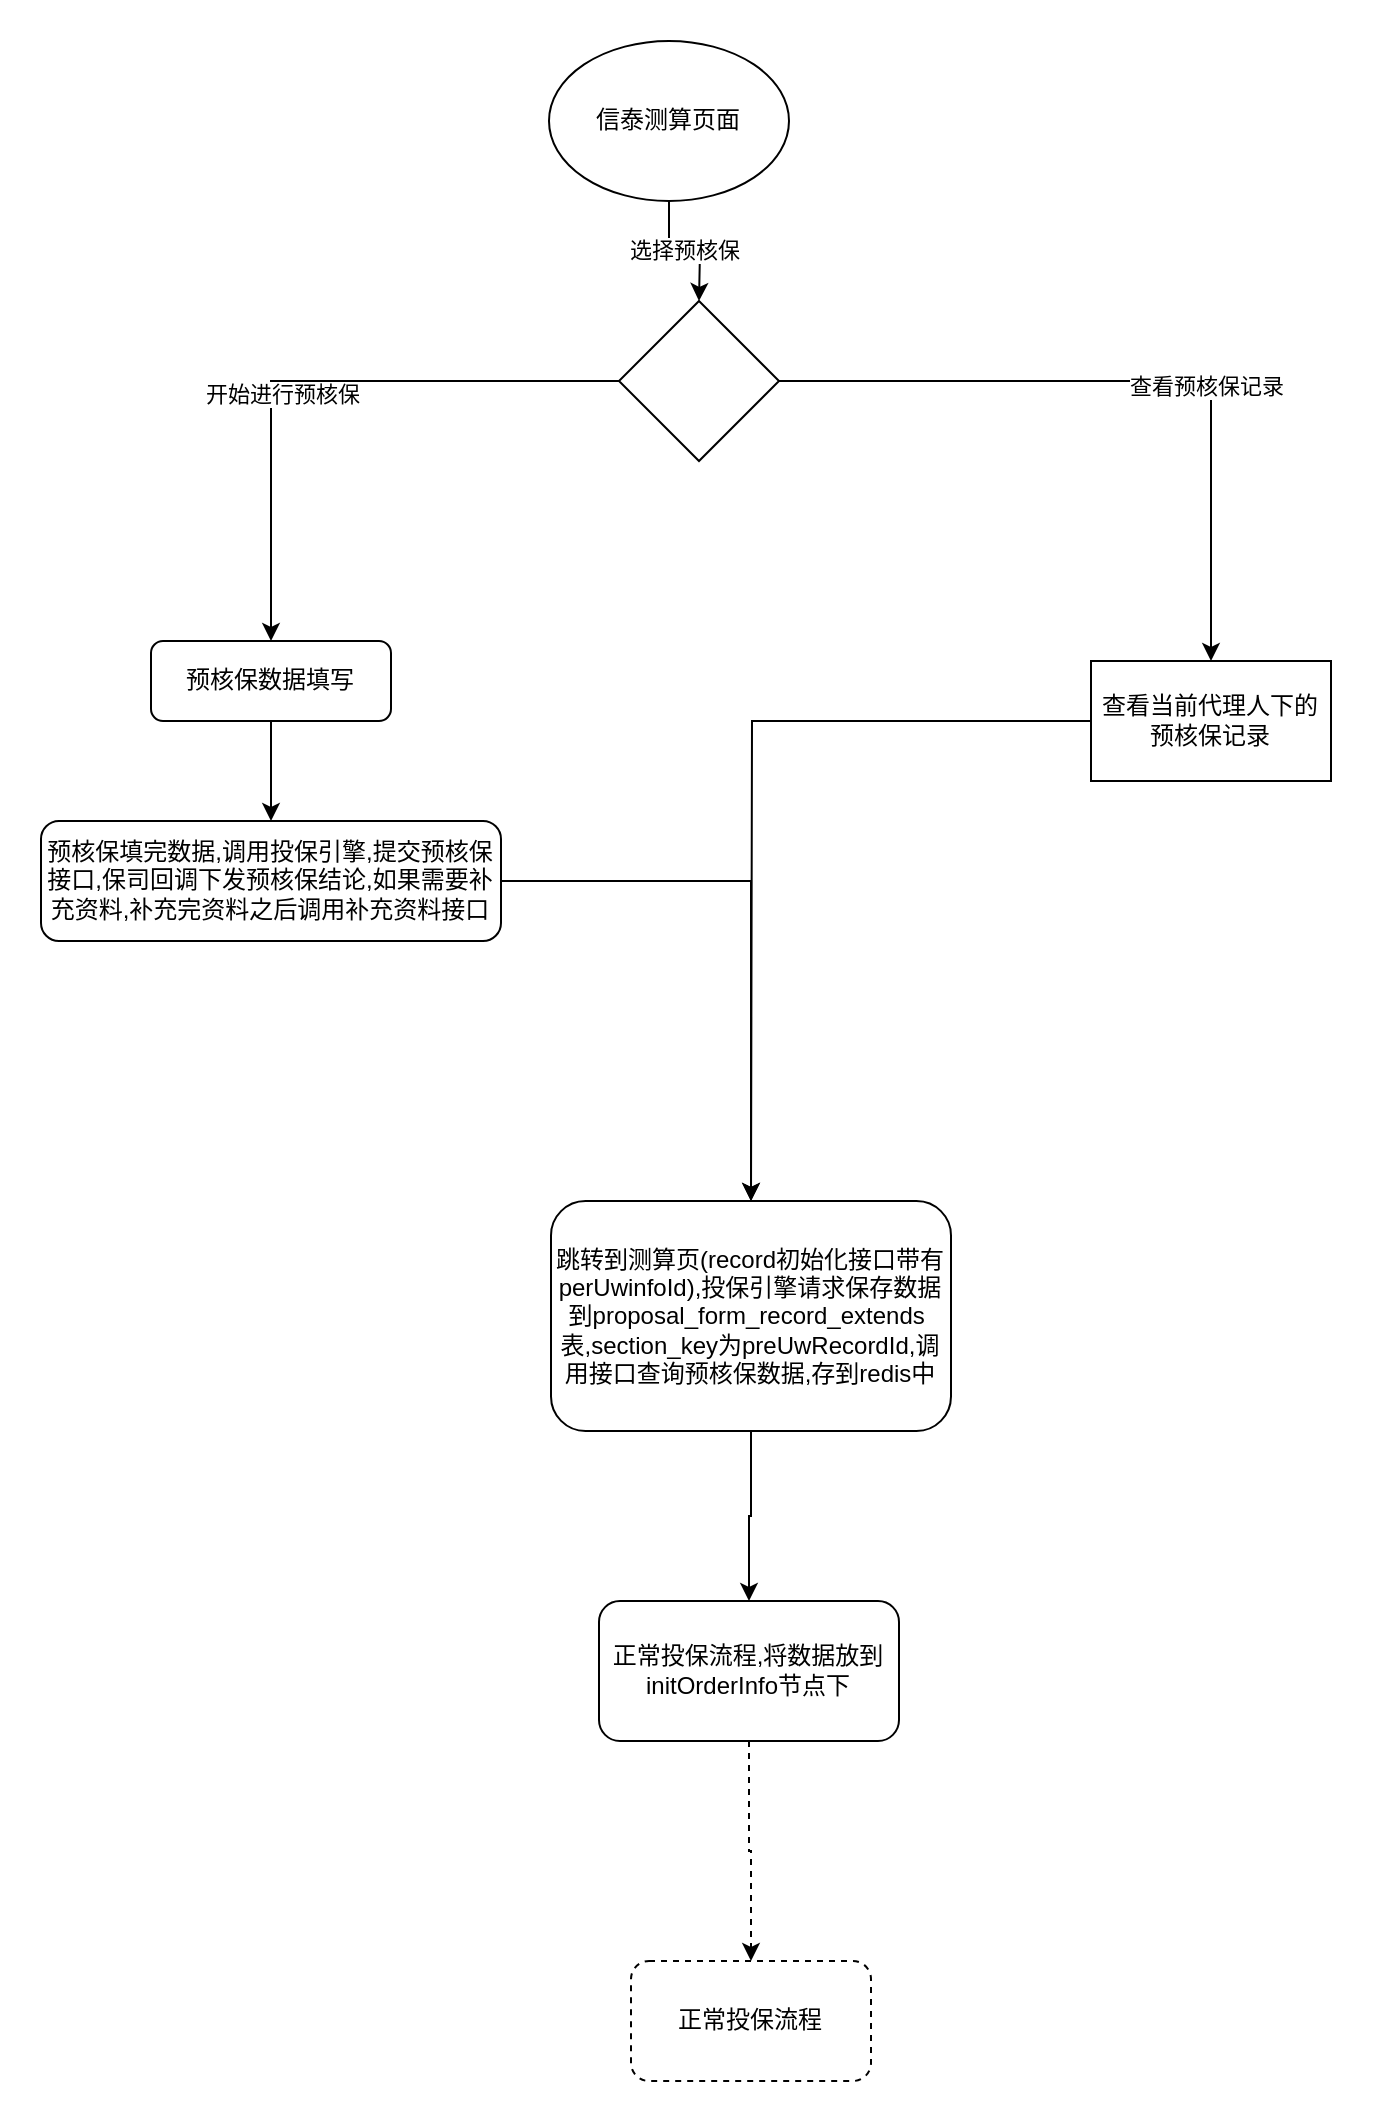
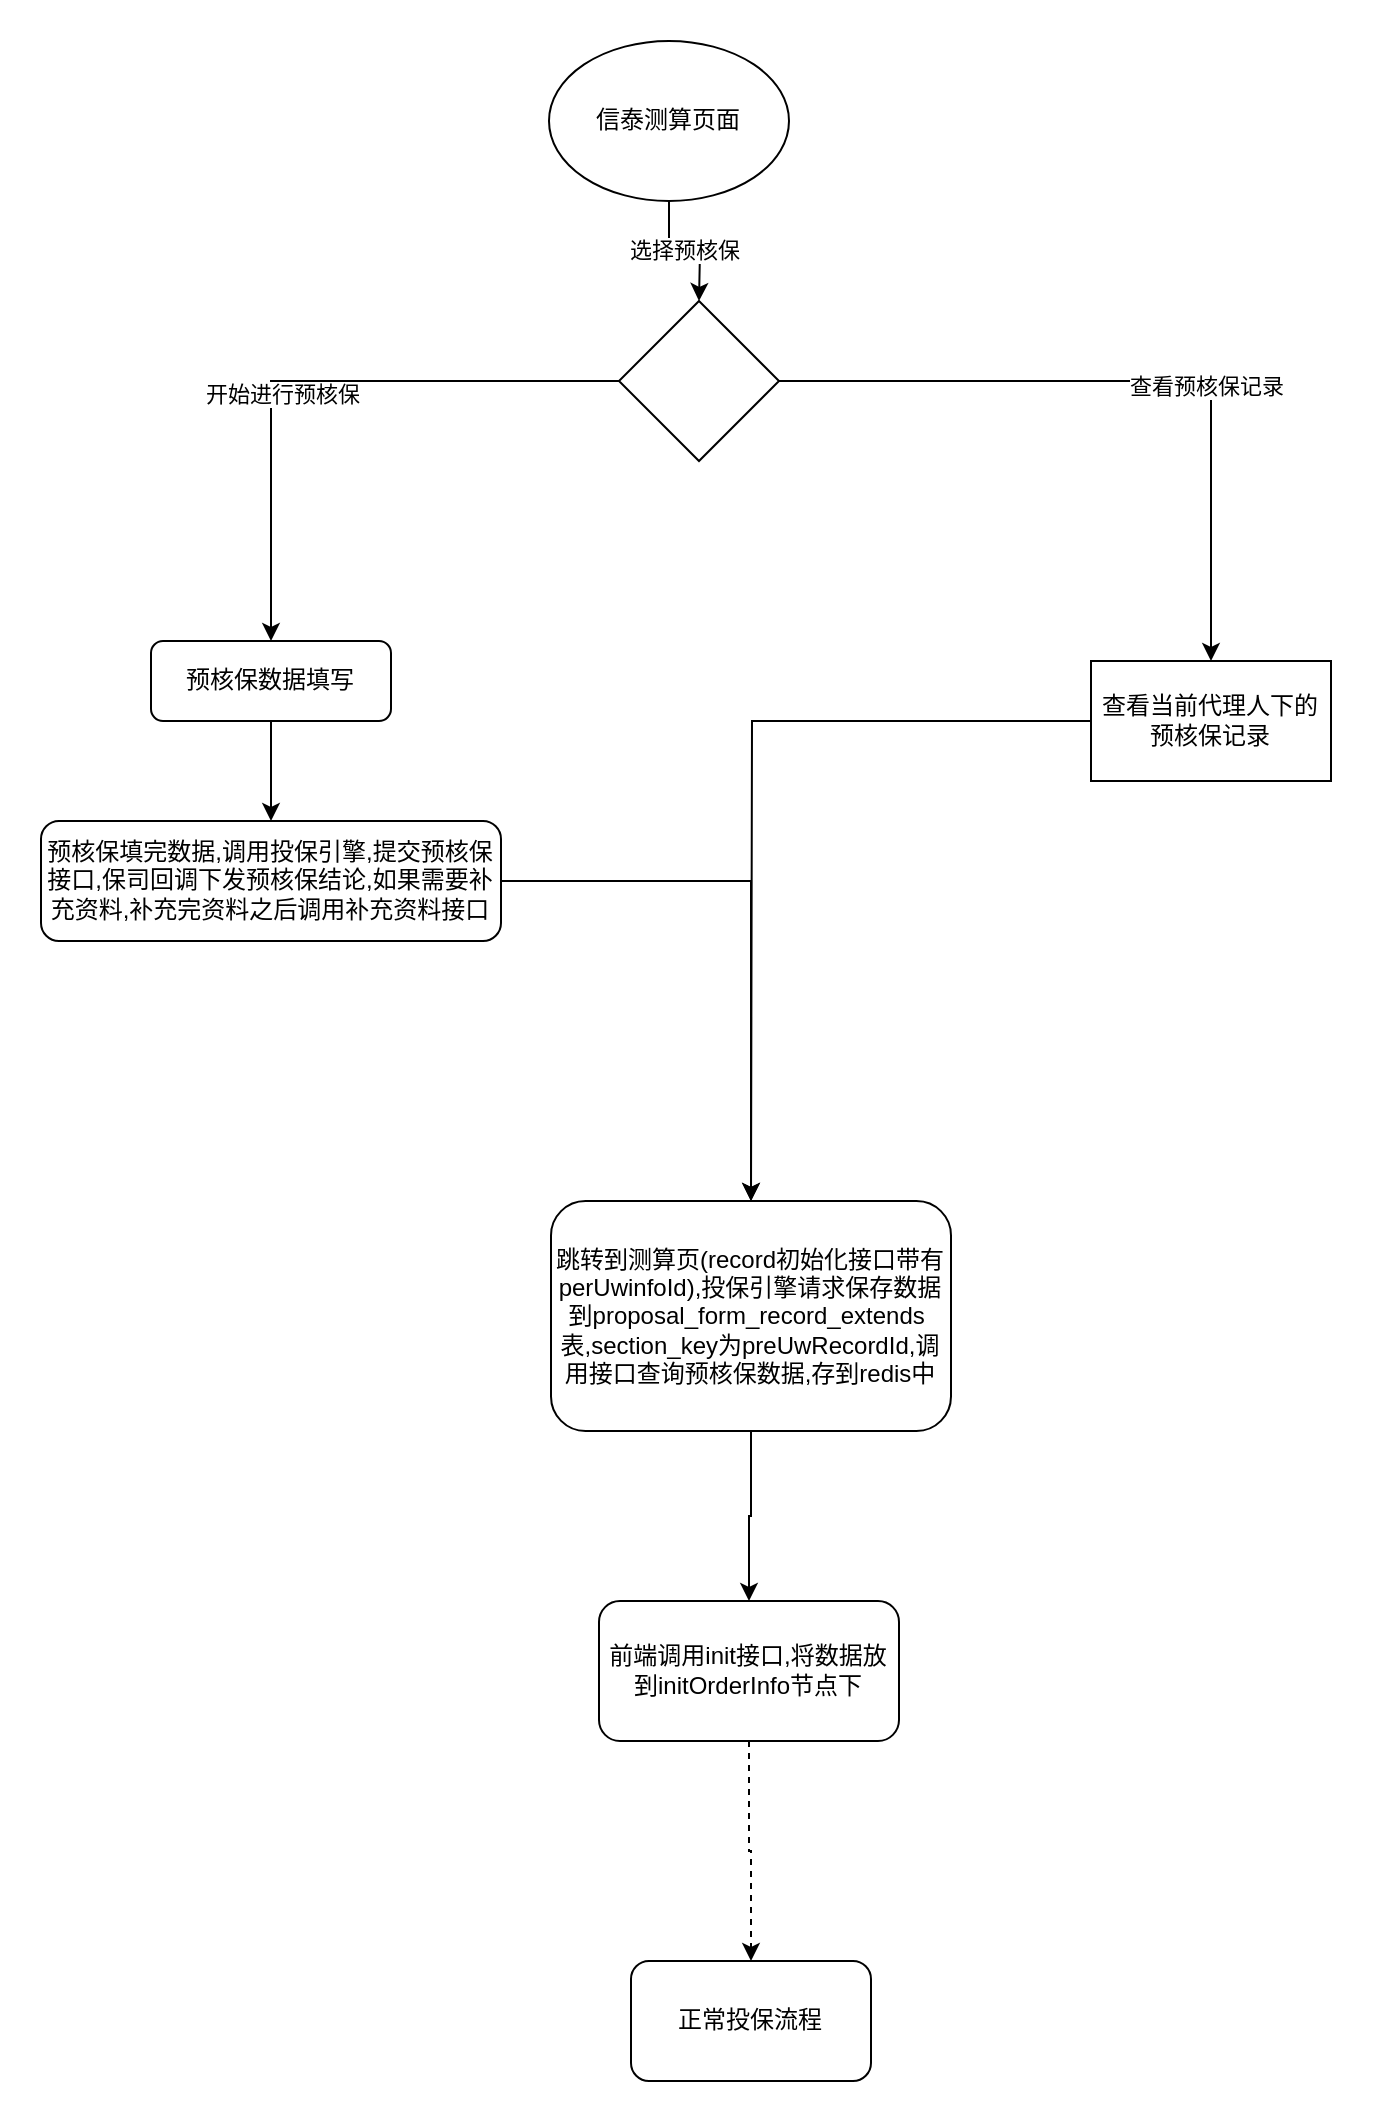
(749, 1671) -> (749, 1671)
(751, 2021) -> (751, 2021)
